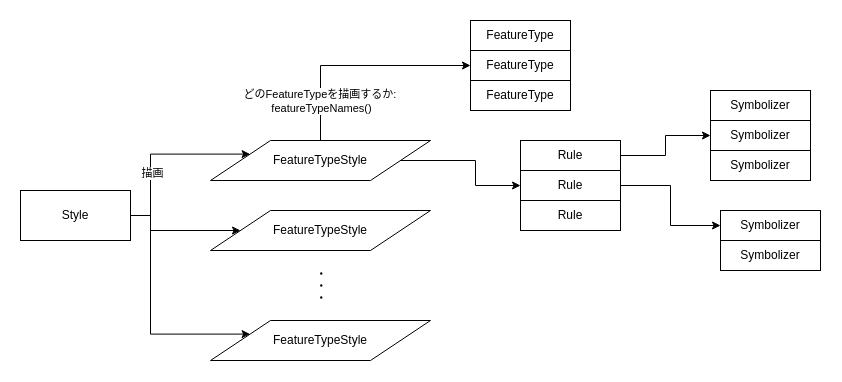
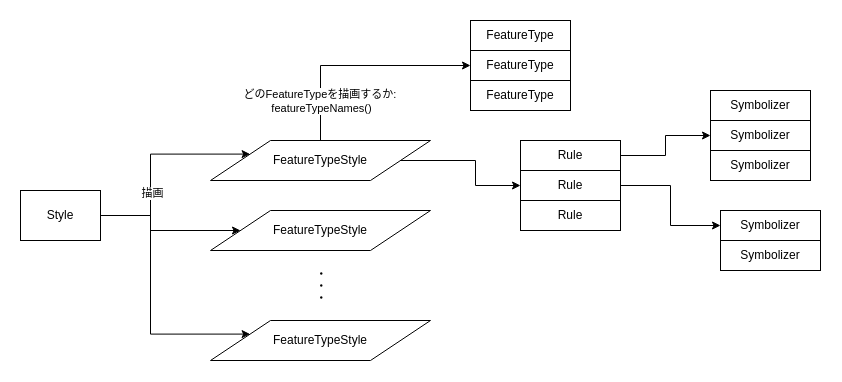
(76, 216) -> (61, 216)
